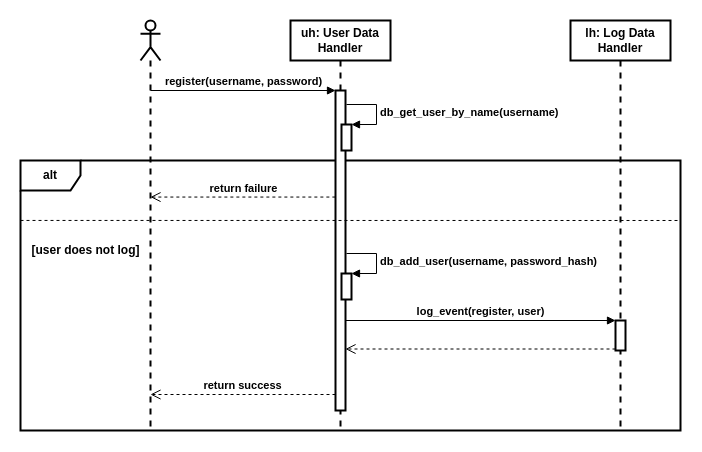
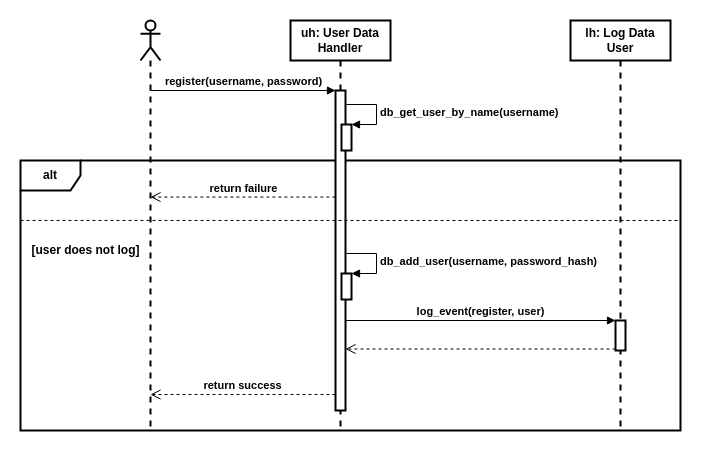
(621, 41) -> (621, 41)
